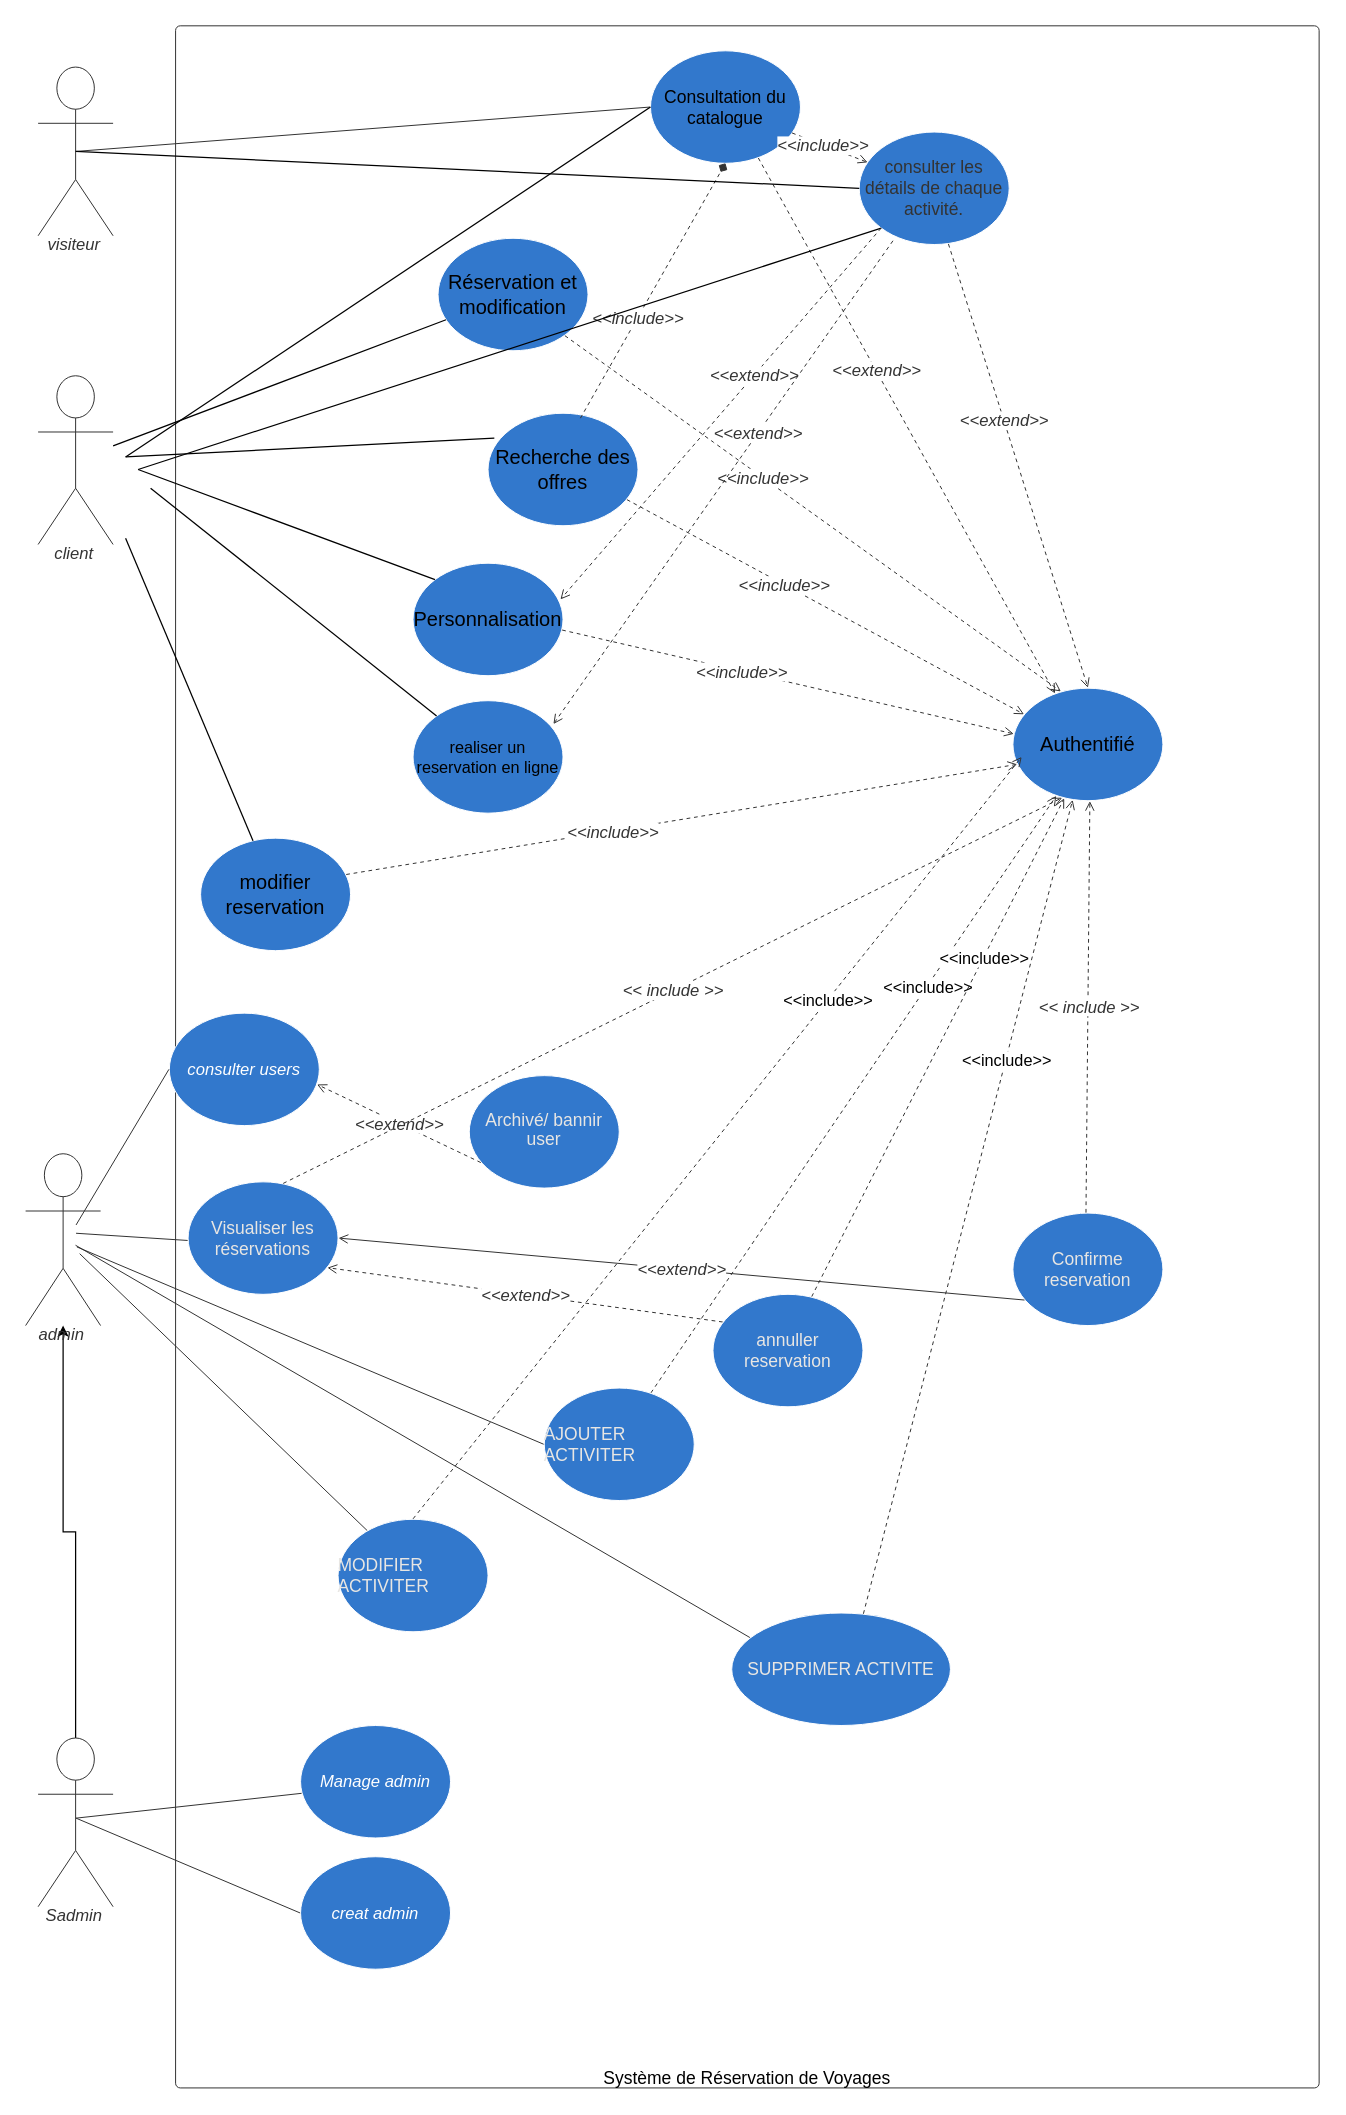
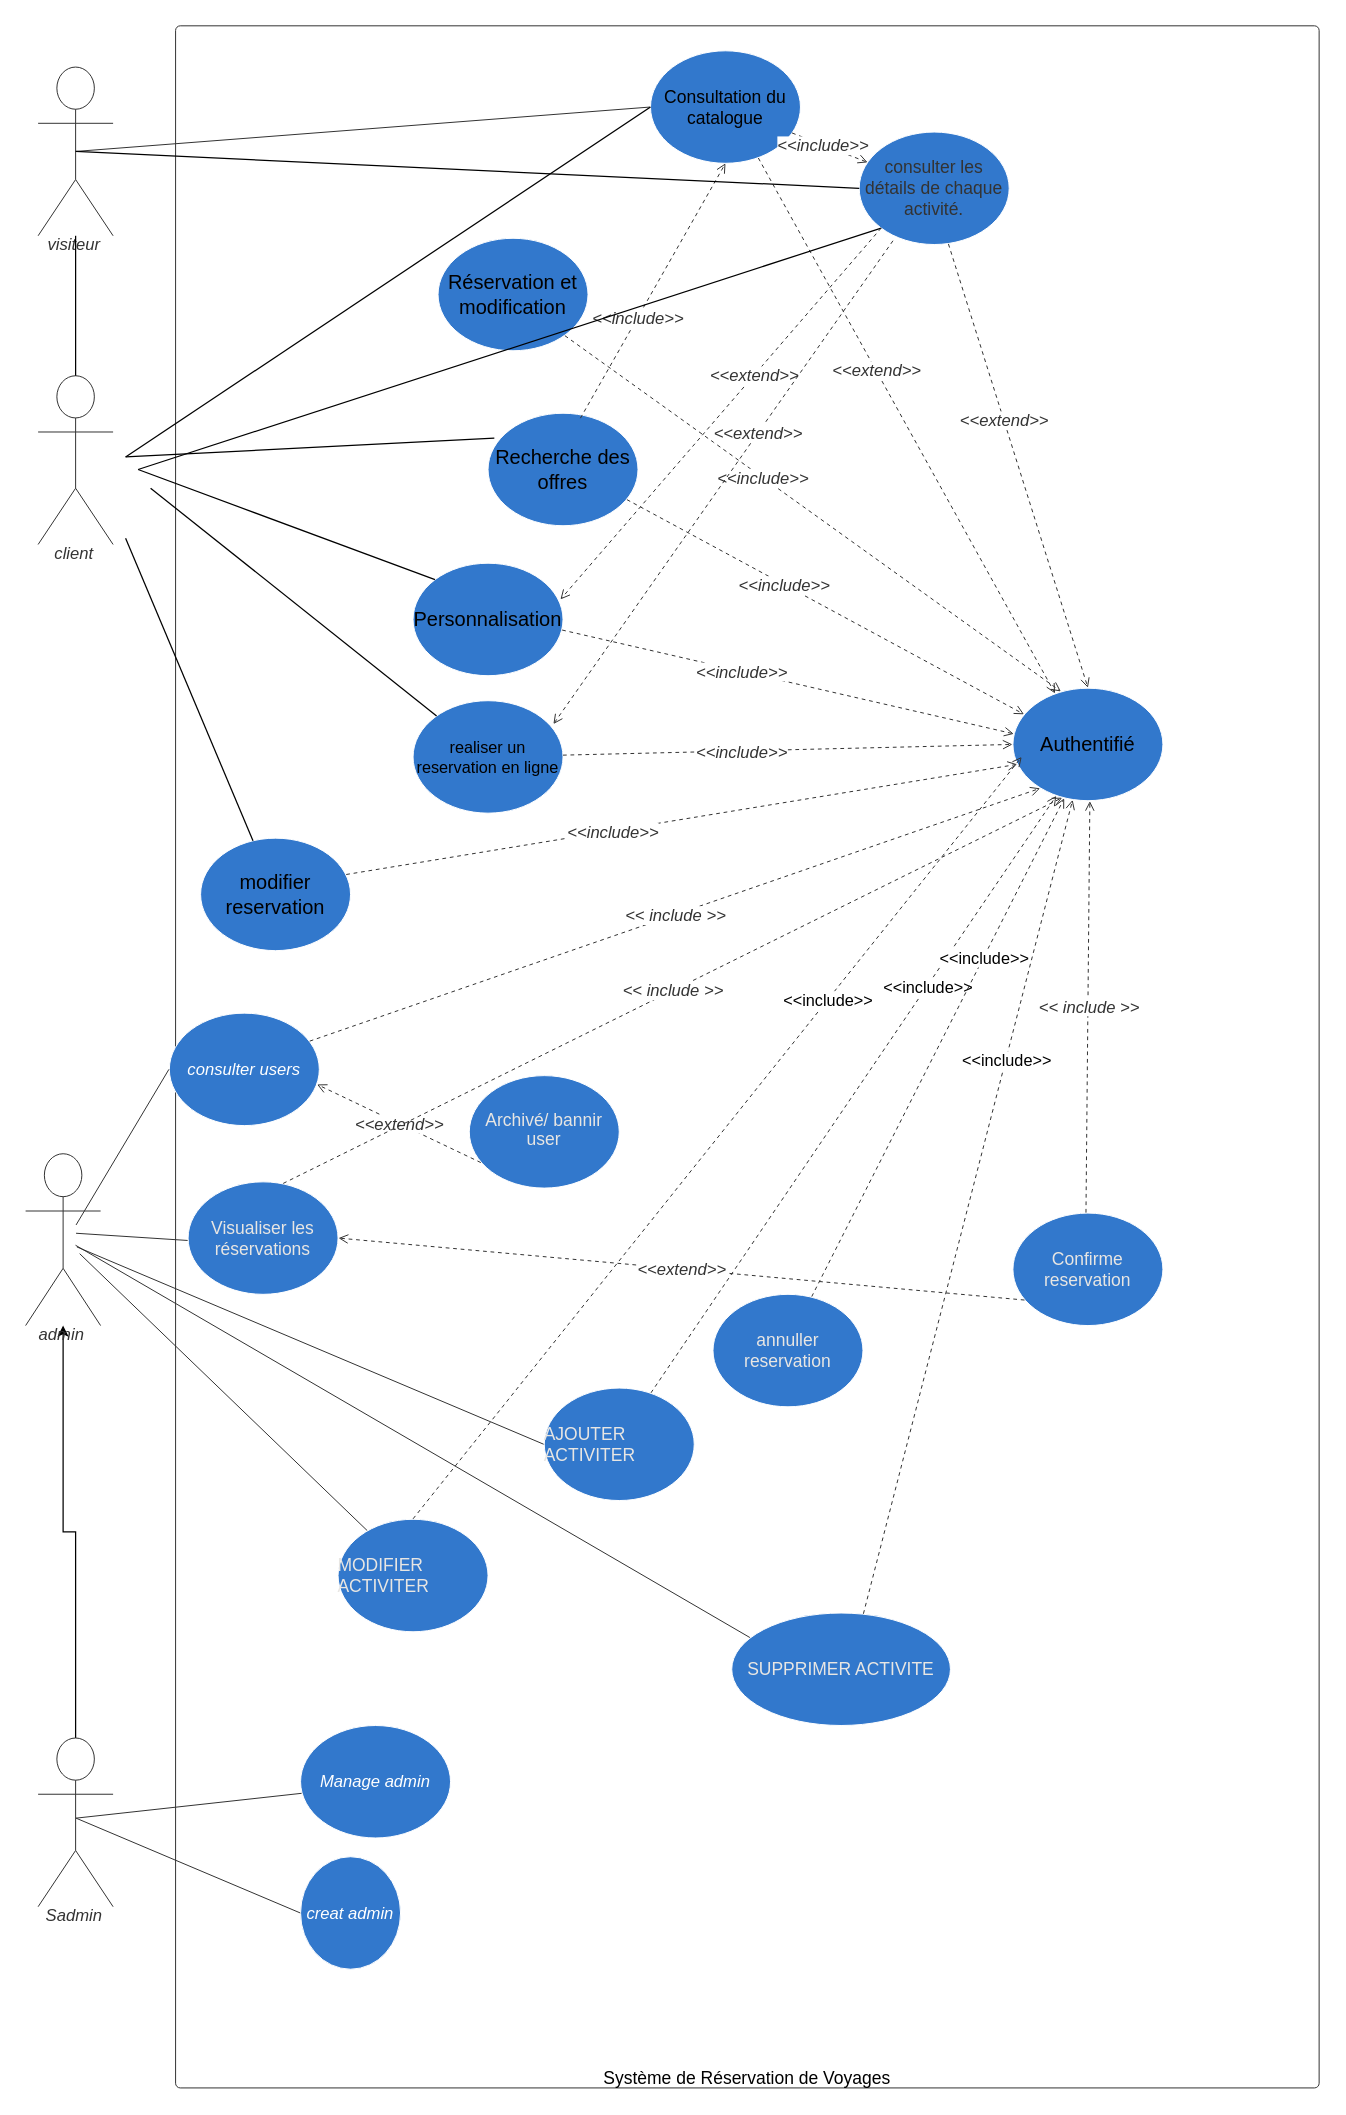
(721, 172) -> (722, 169)
(315, 369) -> (76, 306)
none -> (786, 750)
none -> (477, 983)
(873, 1286) -> (873, 1286)
(605, 1306) -> none
(376, 1913) -> (351, 1913)
